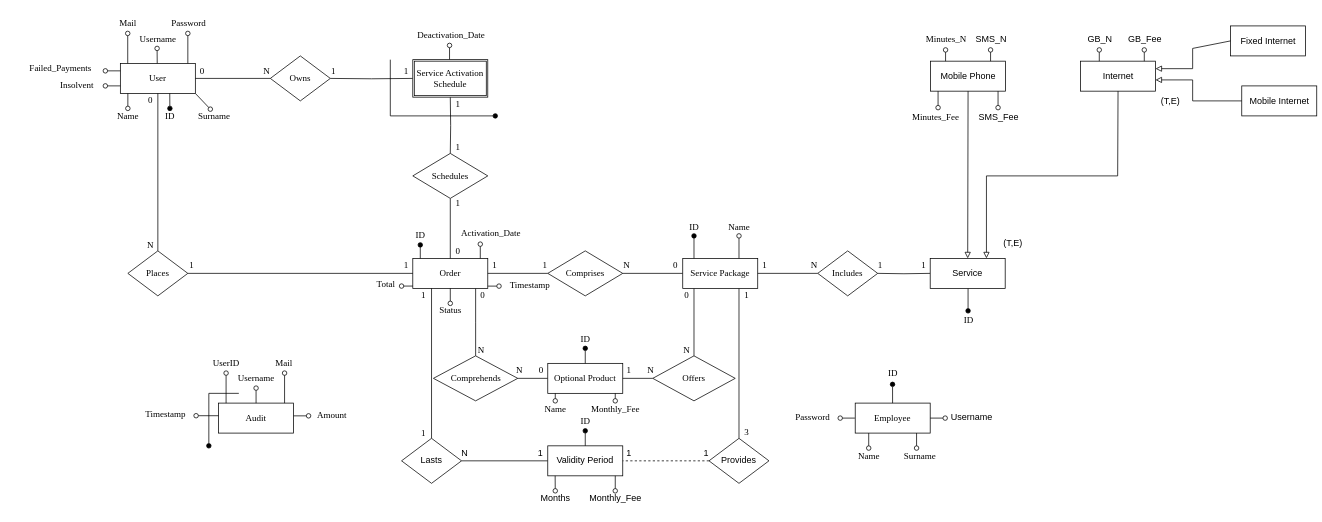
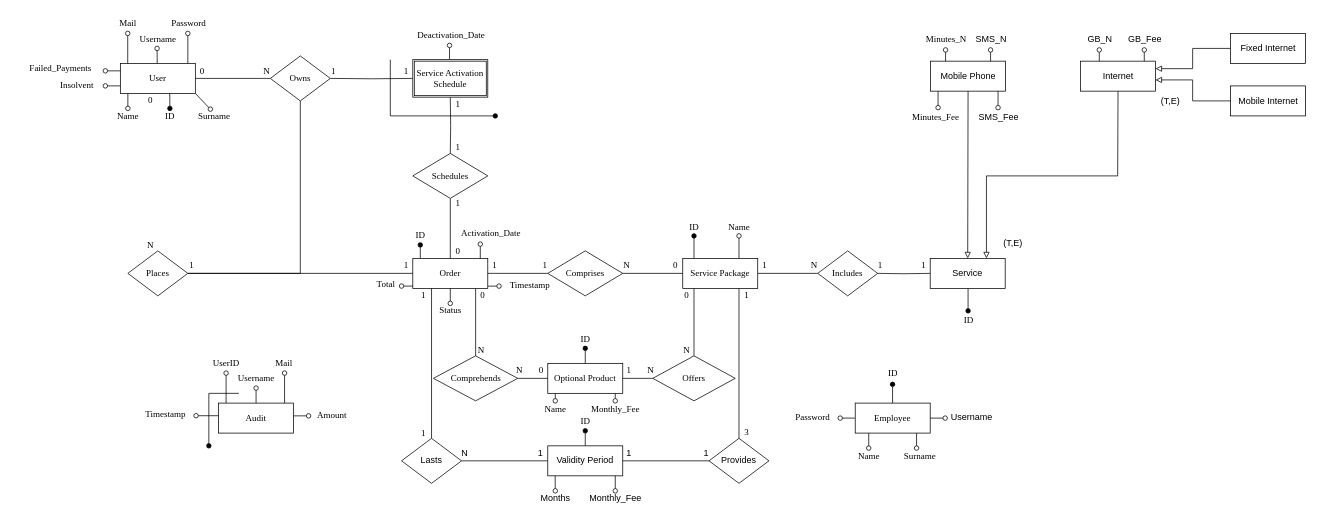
(1268, 41) -> (1268, 48)
(1280, 101) -> (1268, 101)
(158, 173) -> (300, 186)
(666, 461) -> (666, 461)
